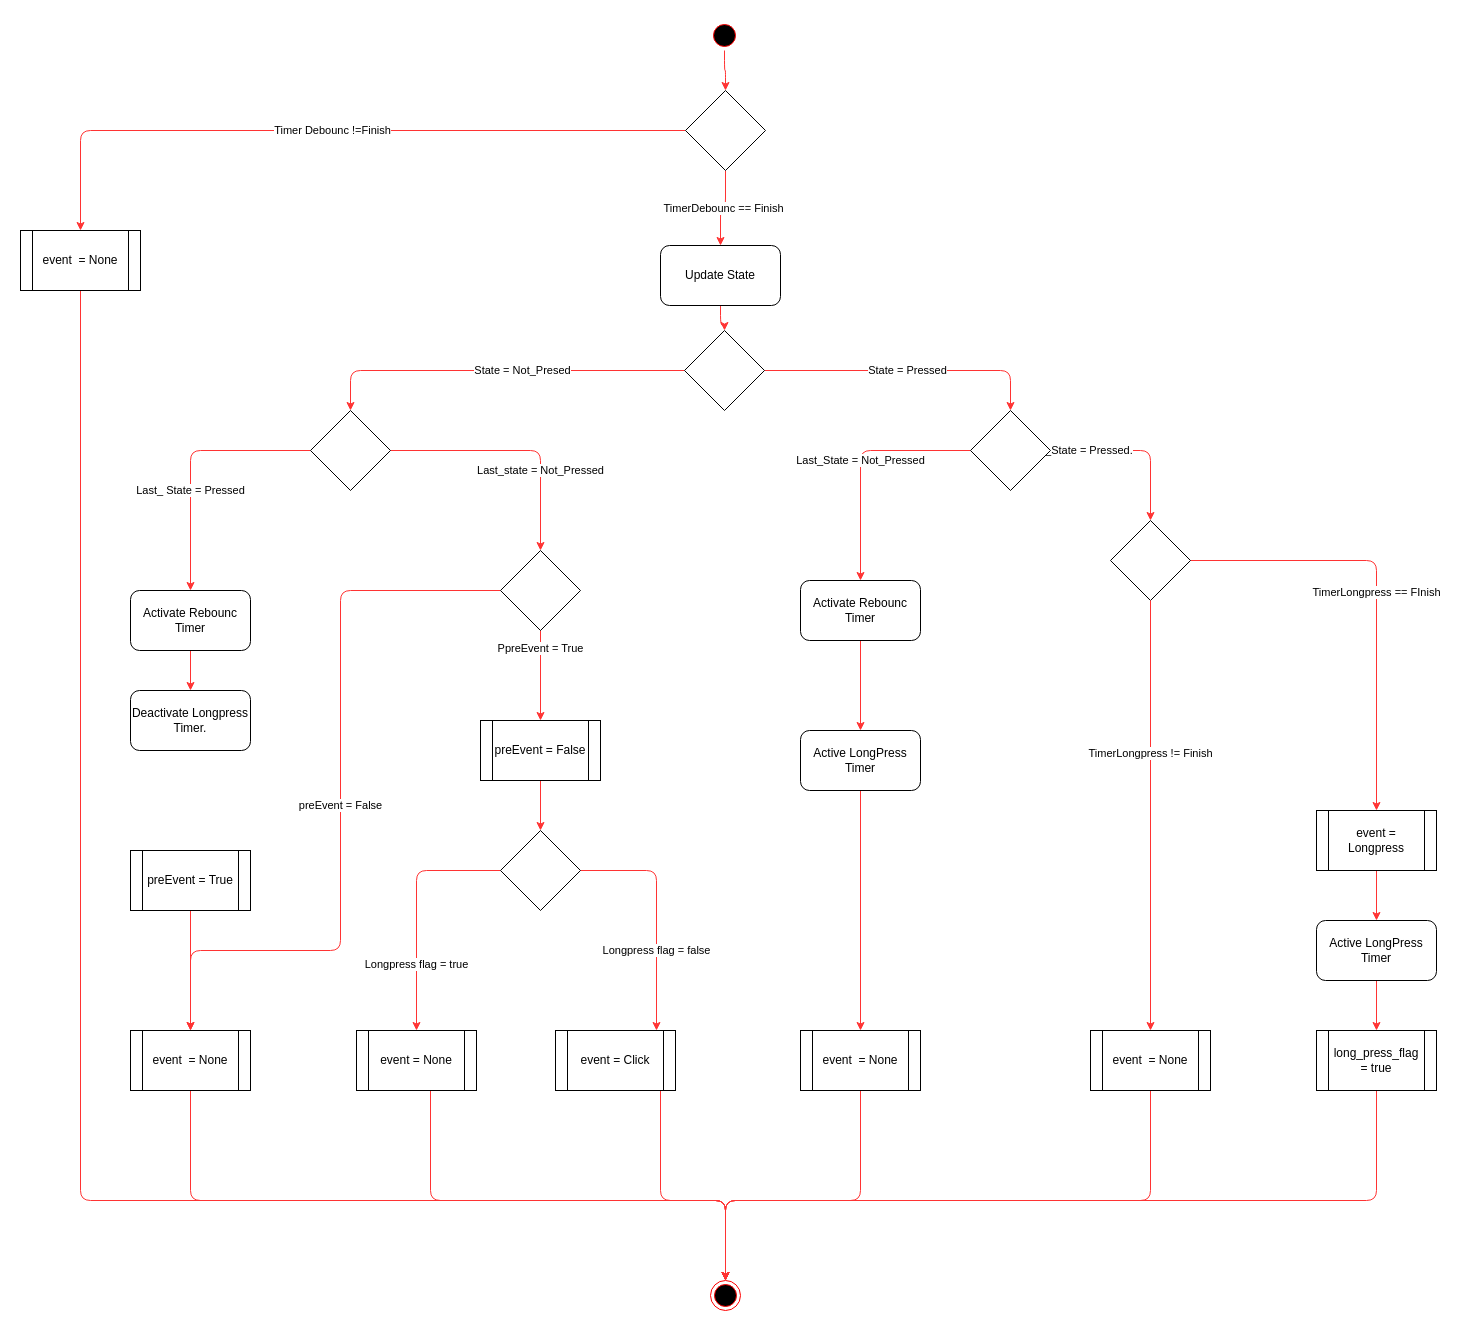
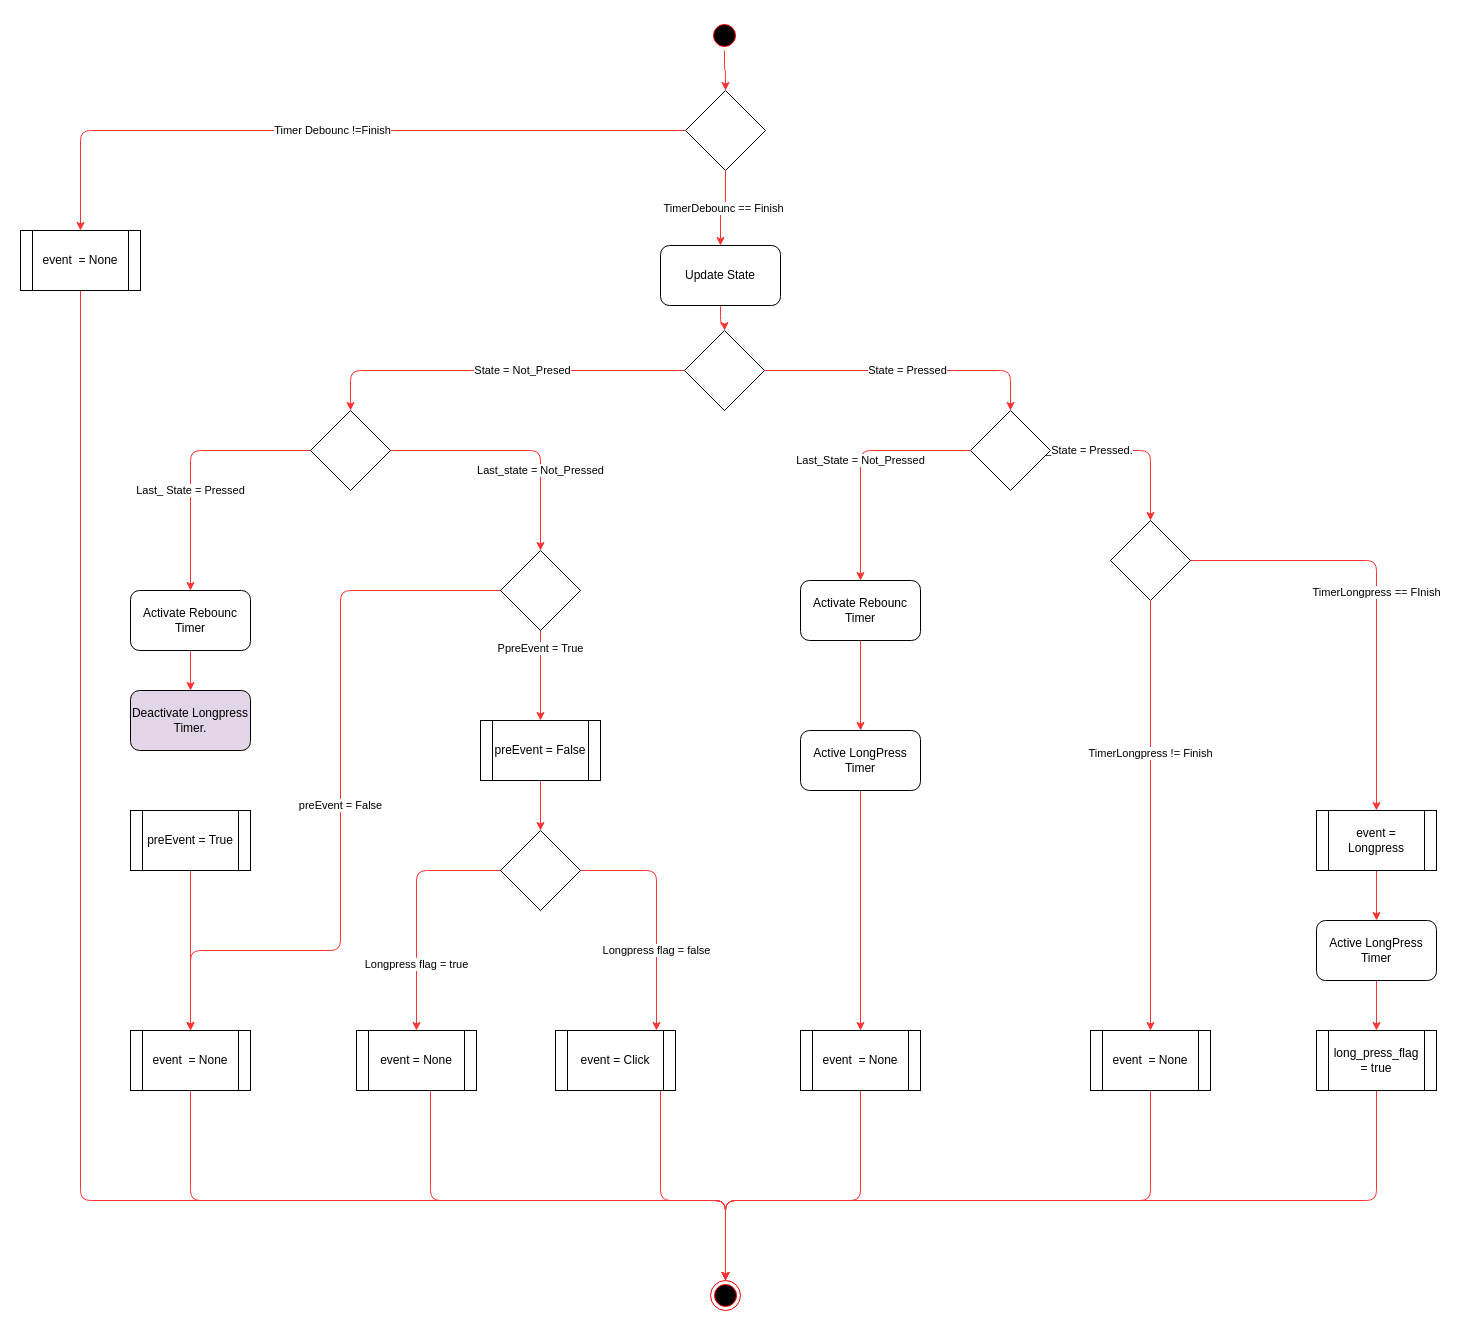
(191, 721) -> (191, 721)
(191, 881) -> (191, 841)
